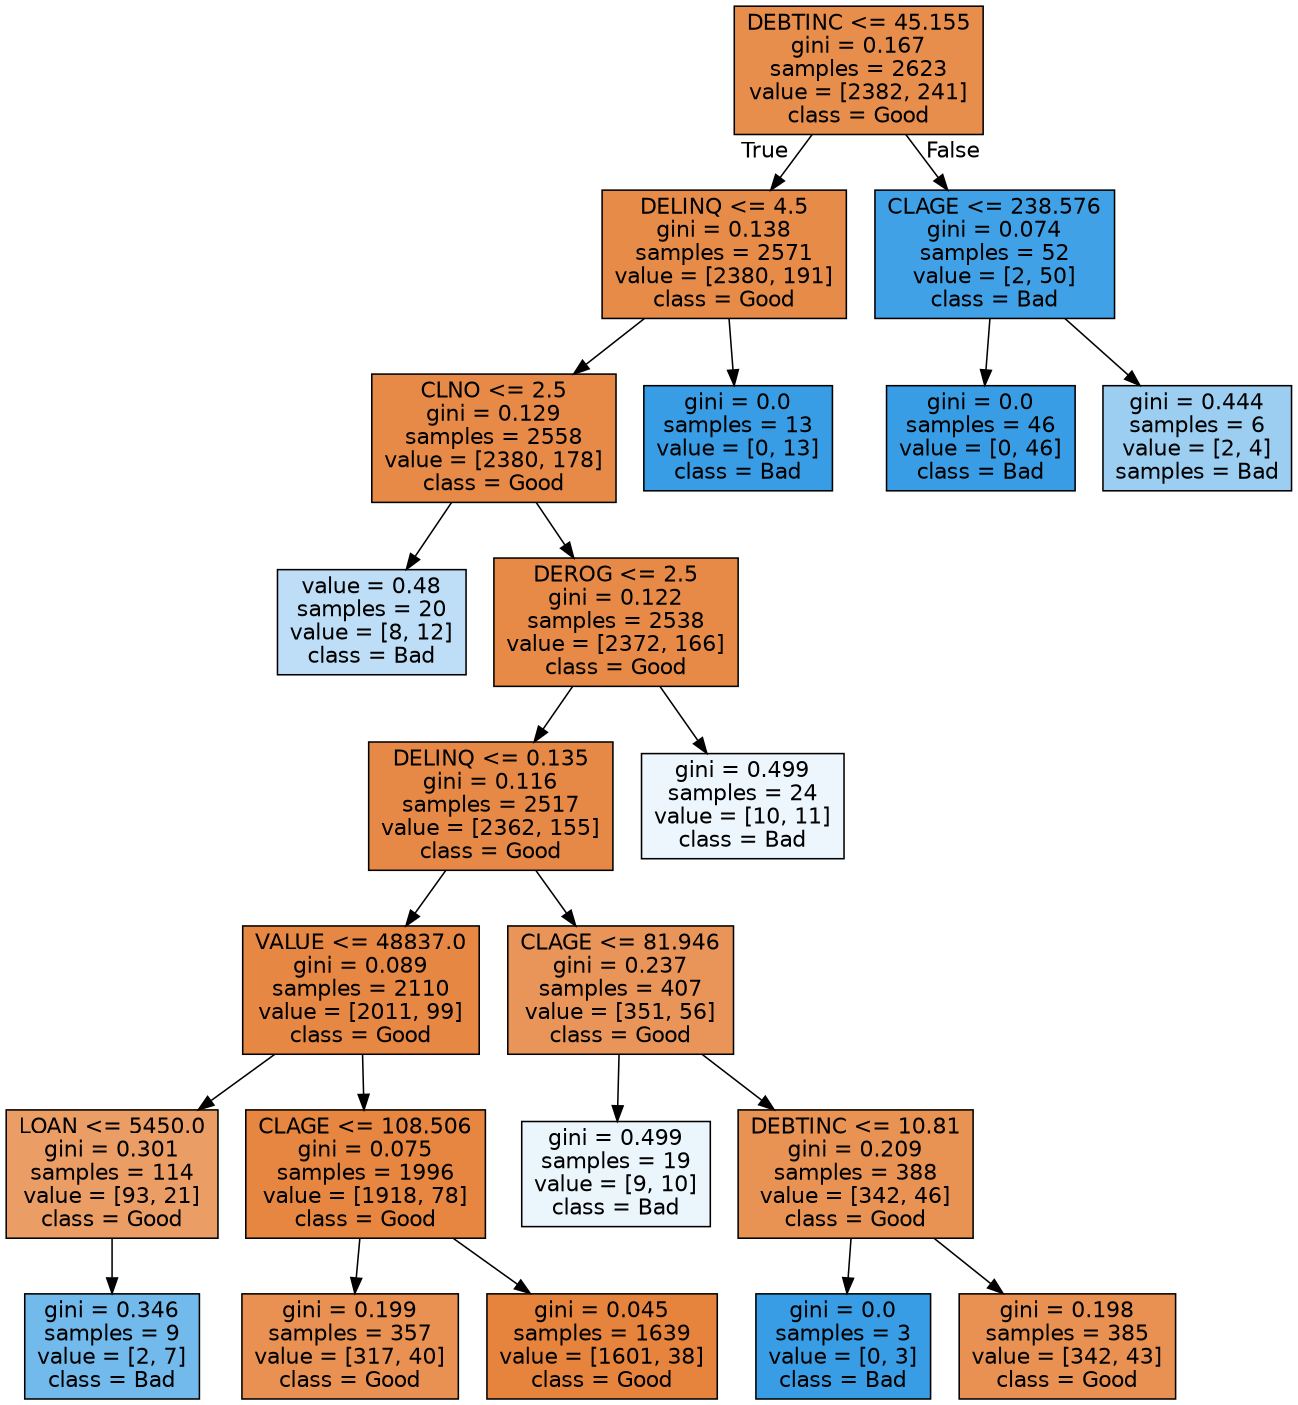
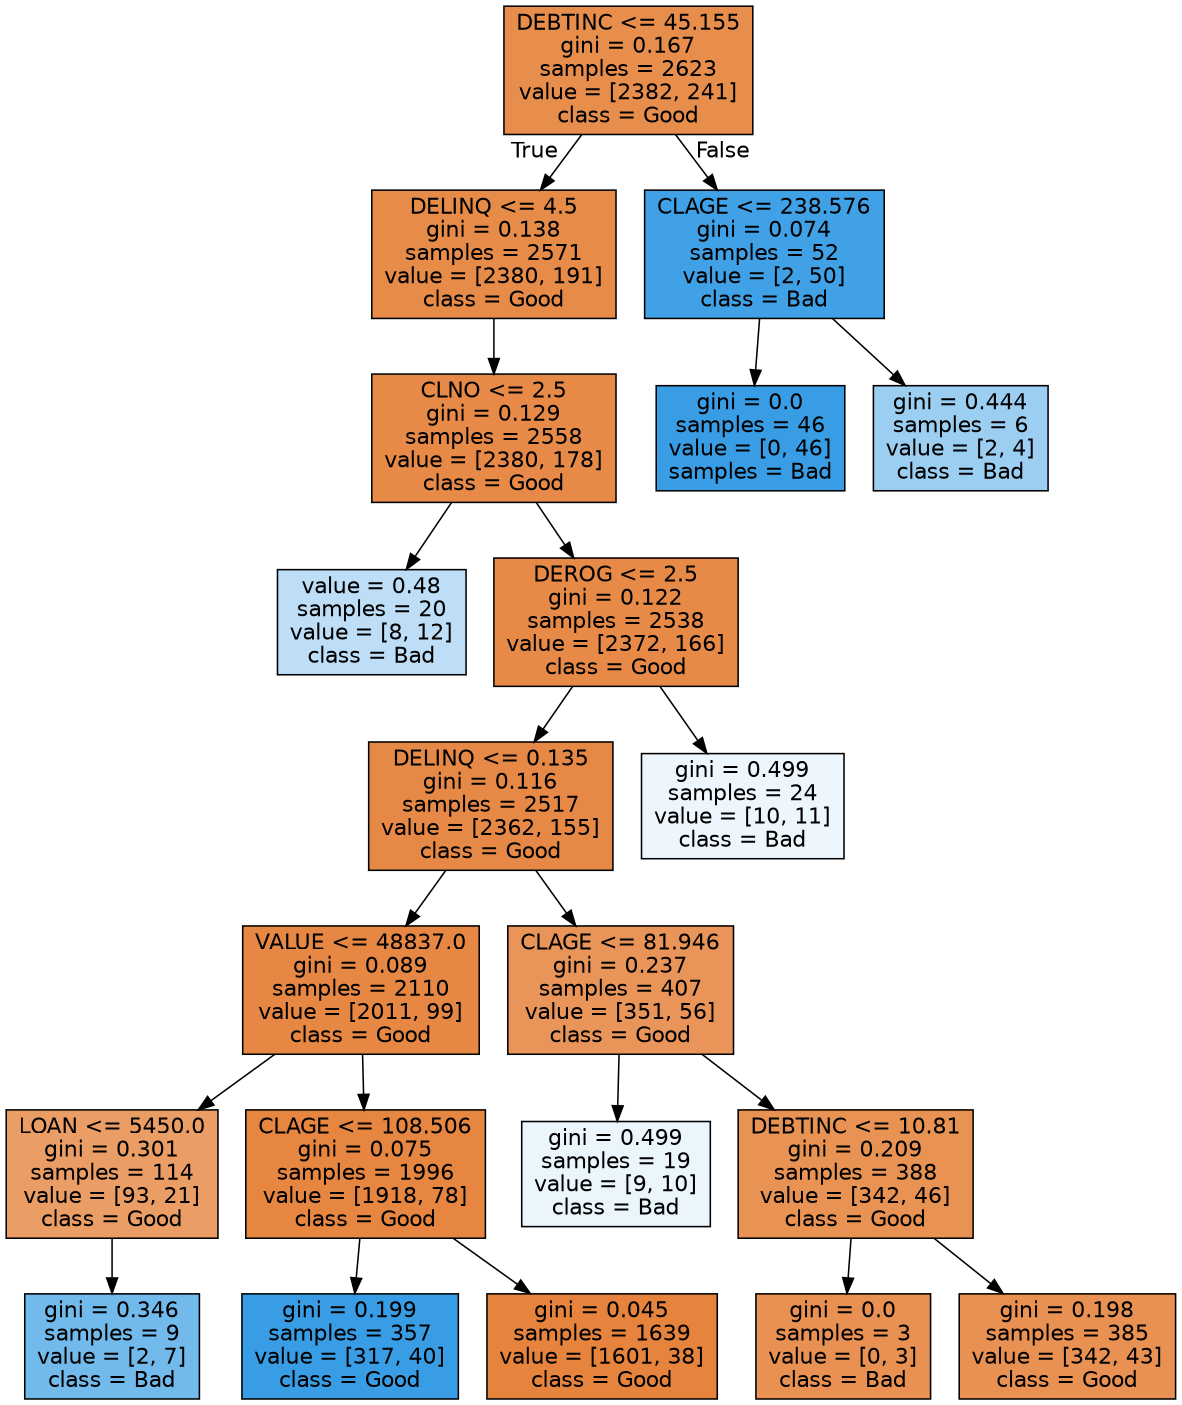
(738, 438) -> none
(981, 438) -> (751, 438)
(1197, 438) -> (961, 438)
(350, 1346) -> (350, 1346)
(843, 1346) -> (843, 1346)
